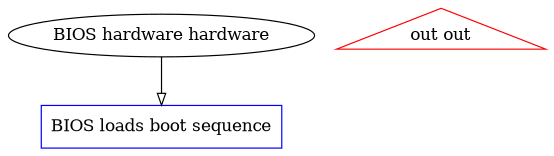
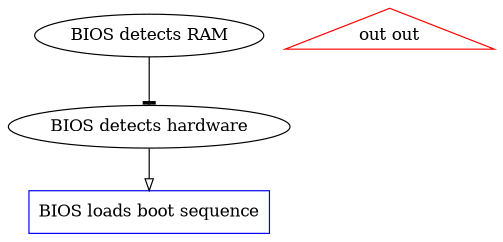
none -> (149, 36)
(162, 36) -> (149, 127)
